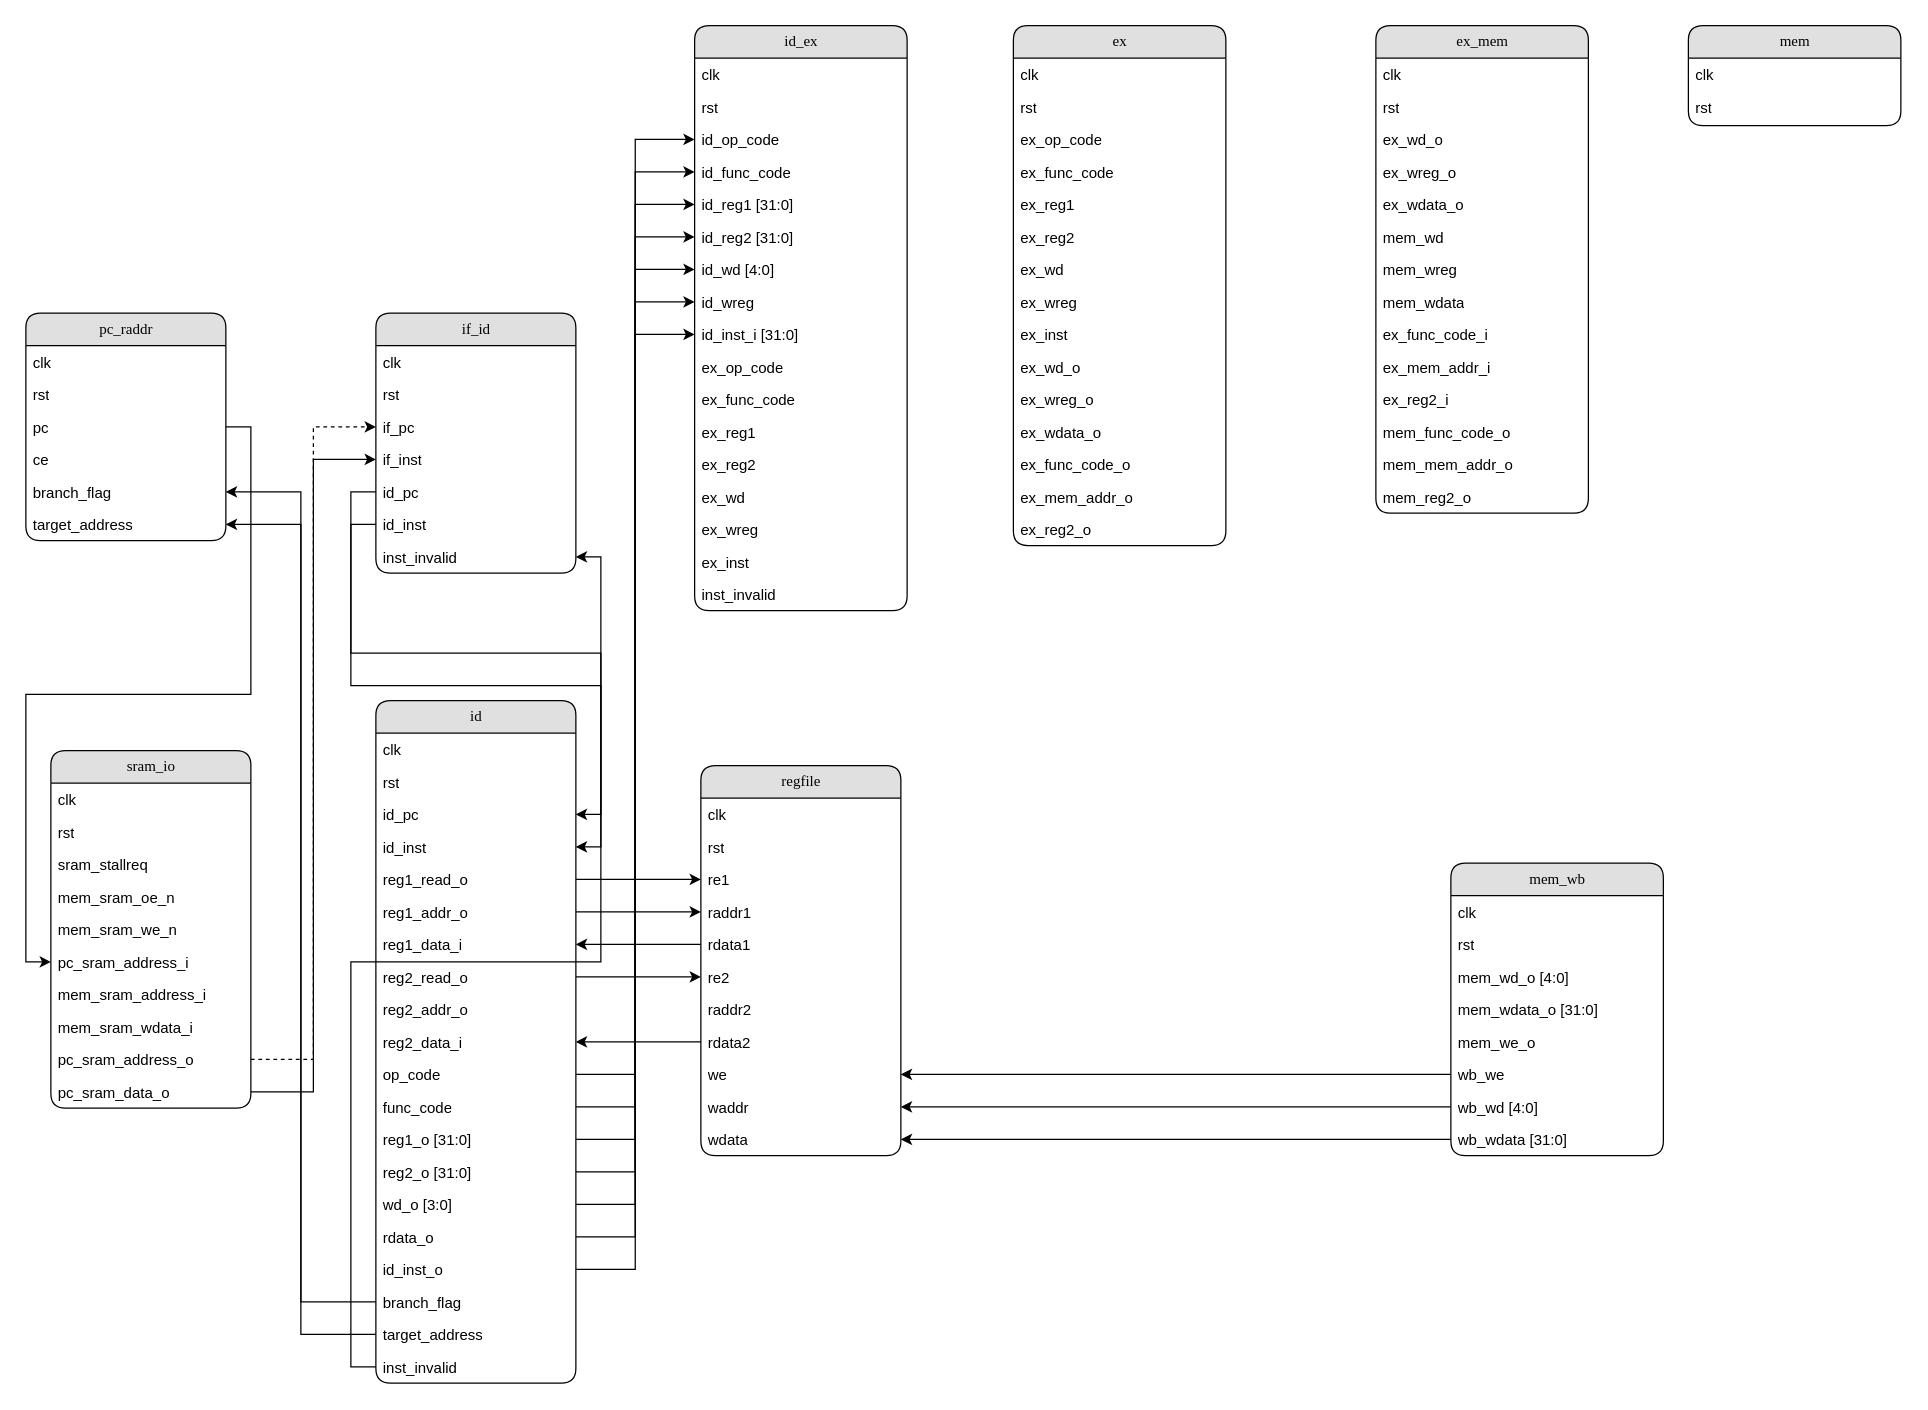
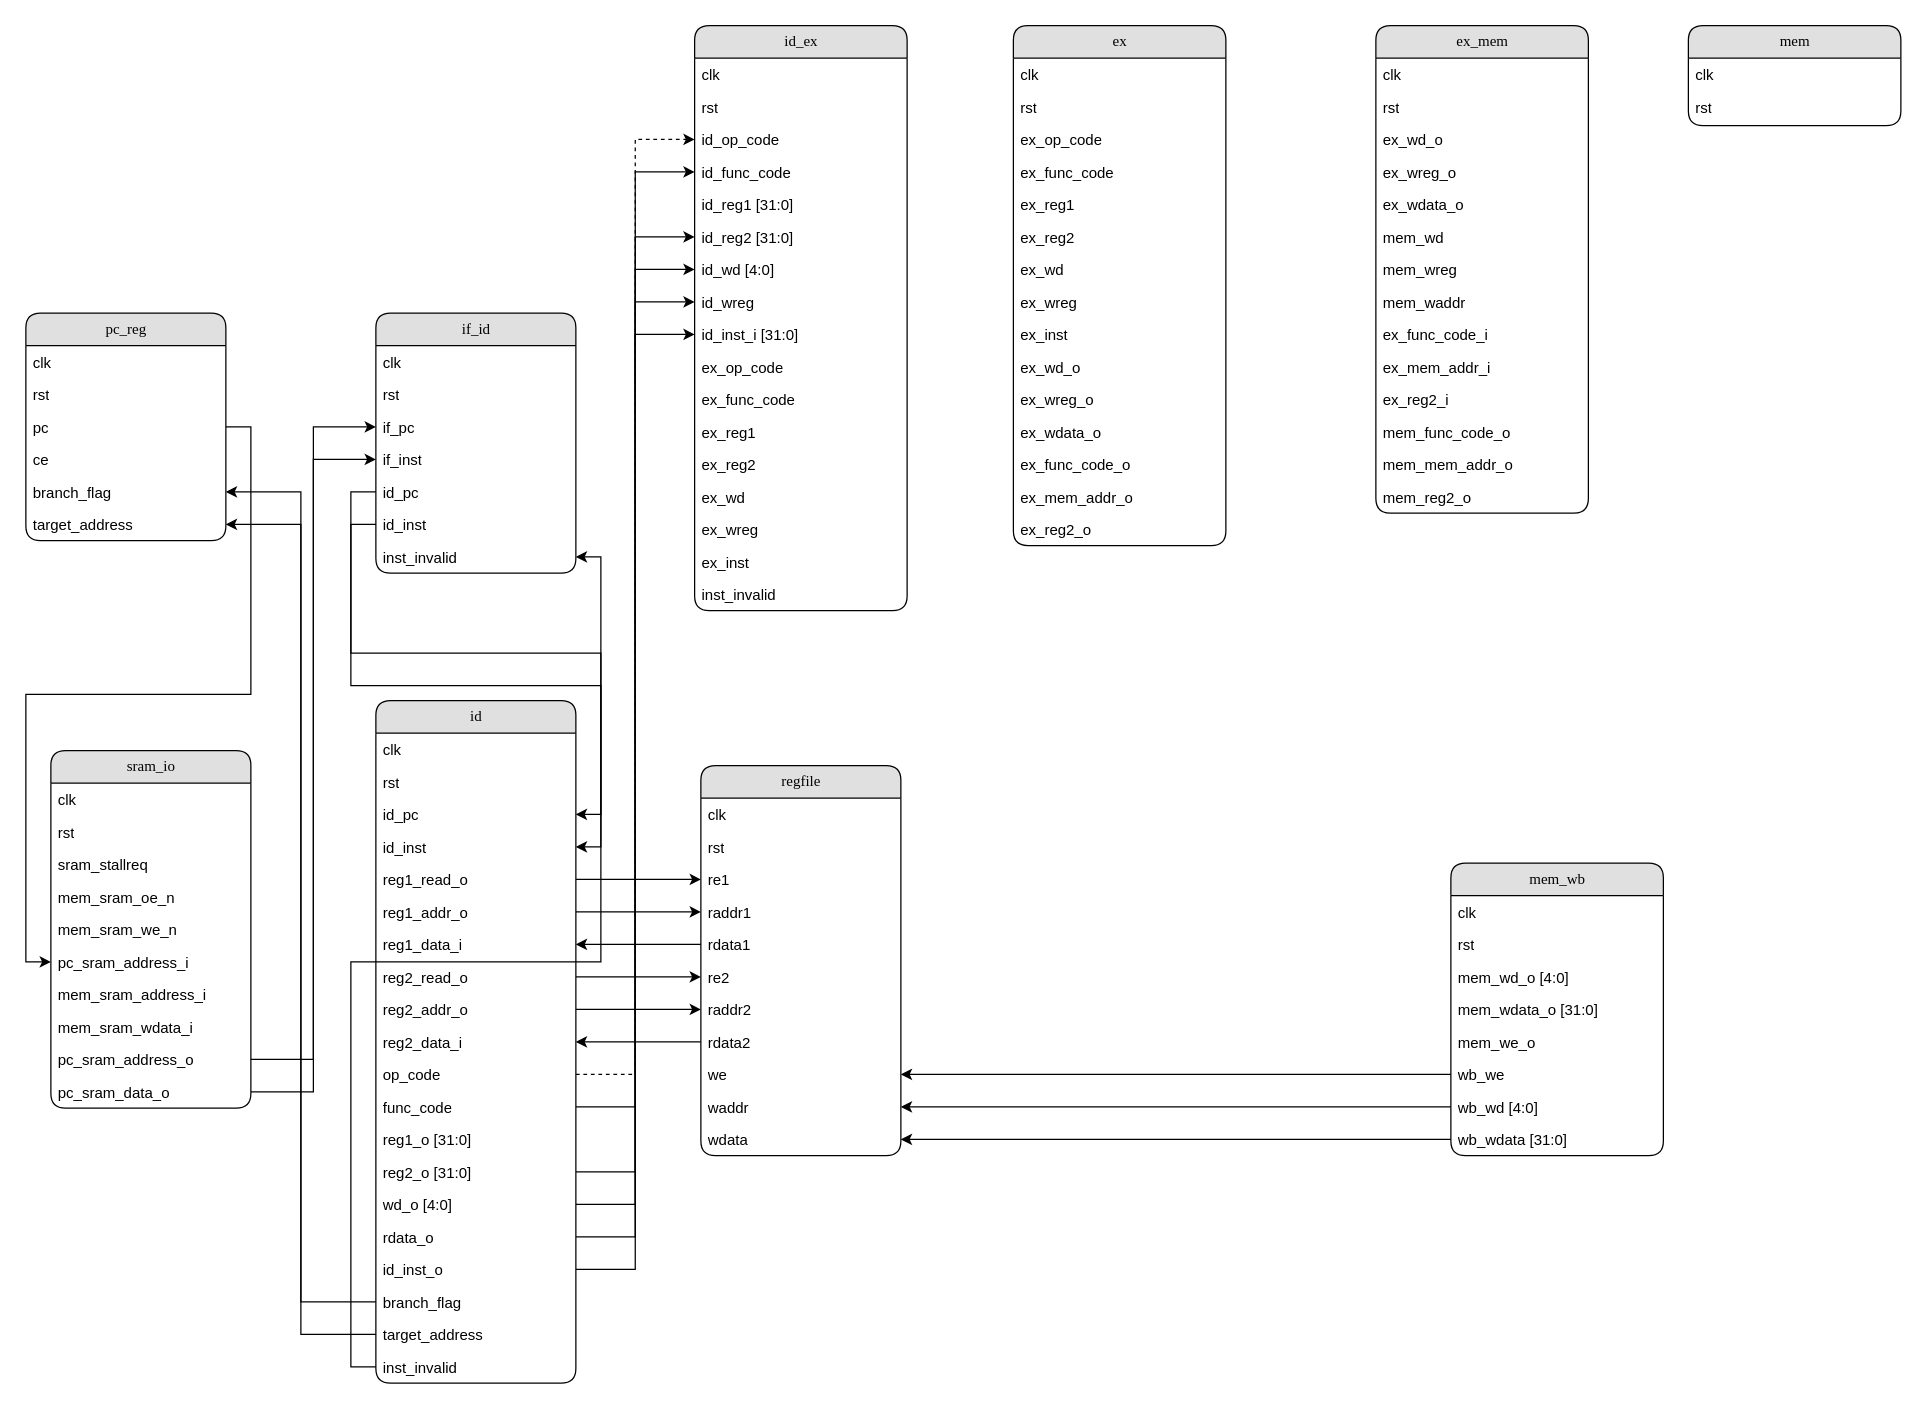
(644, 139) -> (644, 139)
(1421, 303) -> (1421, 303)
(126, 329) -> (126, 329)
(325, 427) -> (325, 427)
none -> (632, 1009)
(604, 1139) -> none
(421, 1206) -> (421, 1206)
